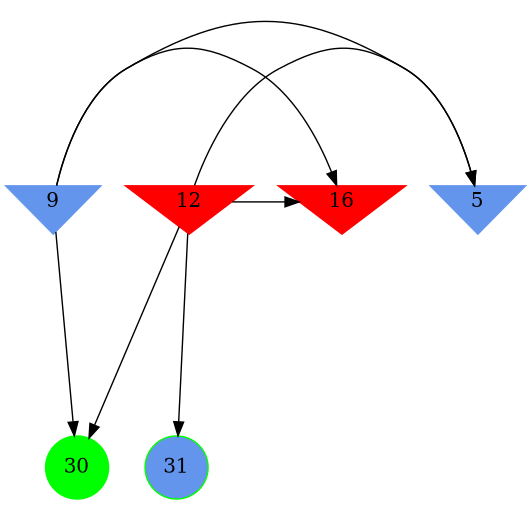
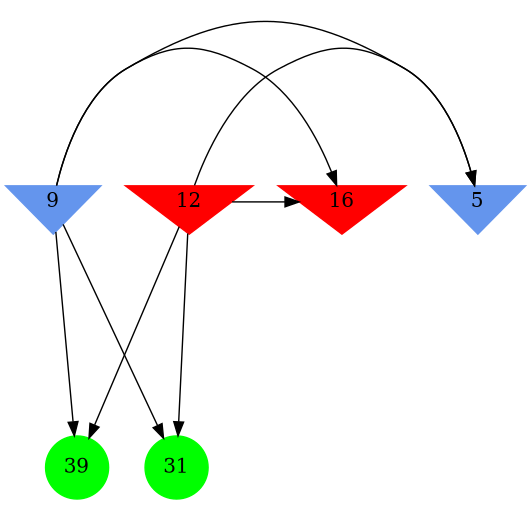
none -> (110, 325)
(77, 467) -> (77, 467)
(177, 467) -> (177, 467)
